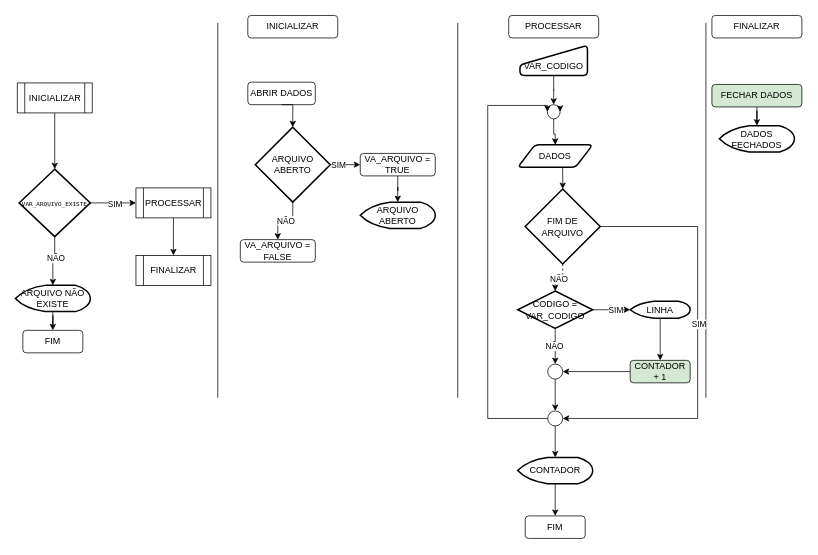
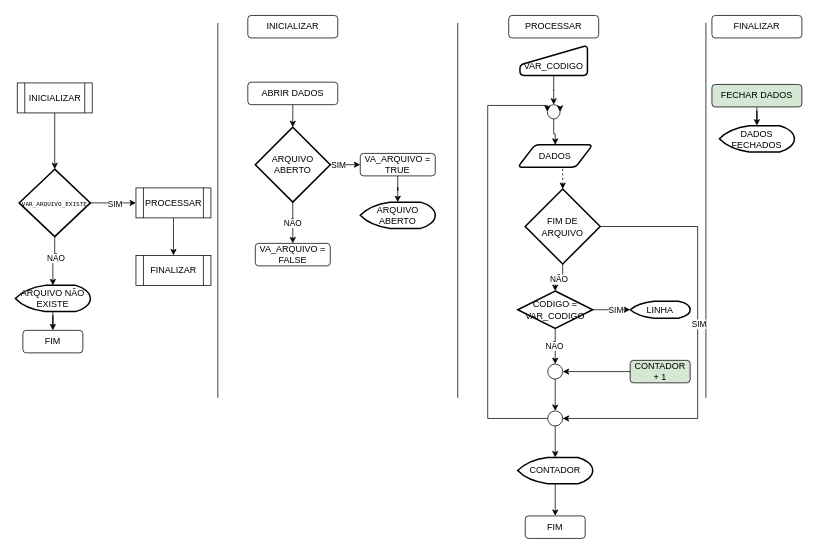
(282, 93) -> (293, 93)
(563, 174) -> (563, 174)
(278, 251) -> (293, 255)
(563, 269) -> (563, 269)
(660, 336) -> none
